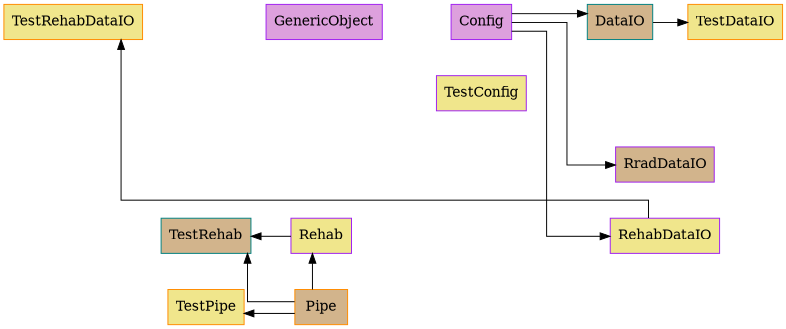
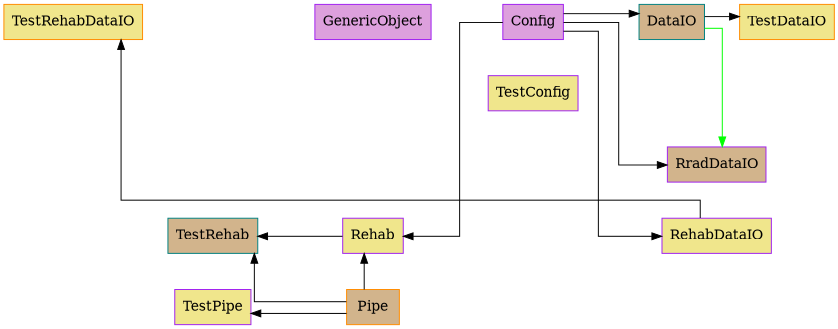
none -> (722, 74)
none -> (460, 131)
(206, 307) -> (213, 307)
